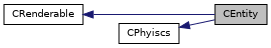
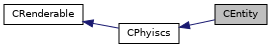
(154, 14) -> (106, 26)
